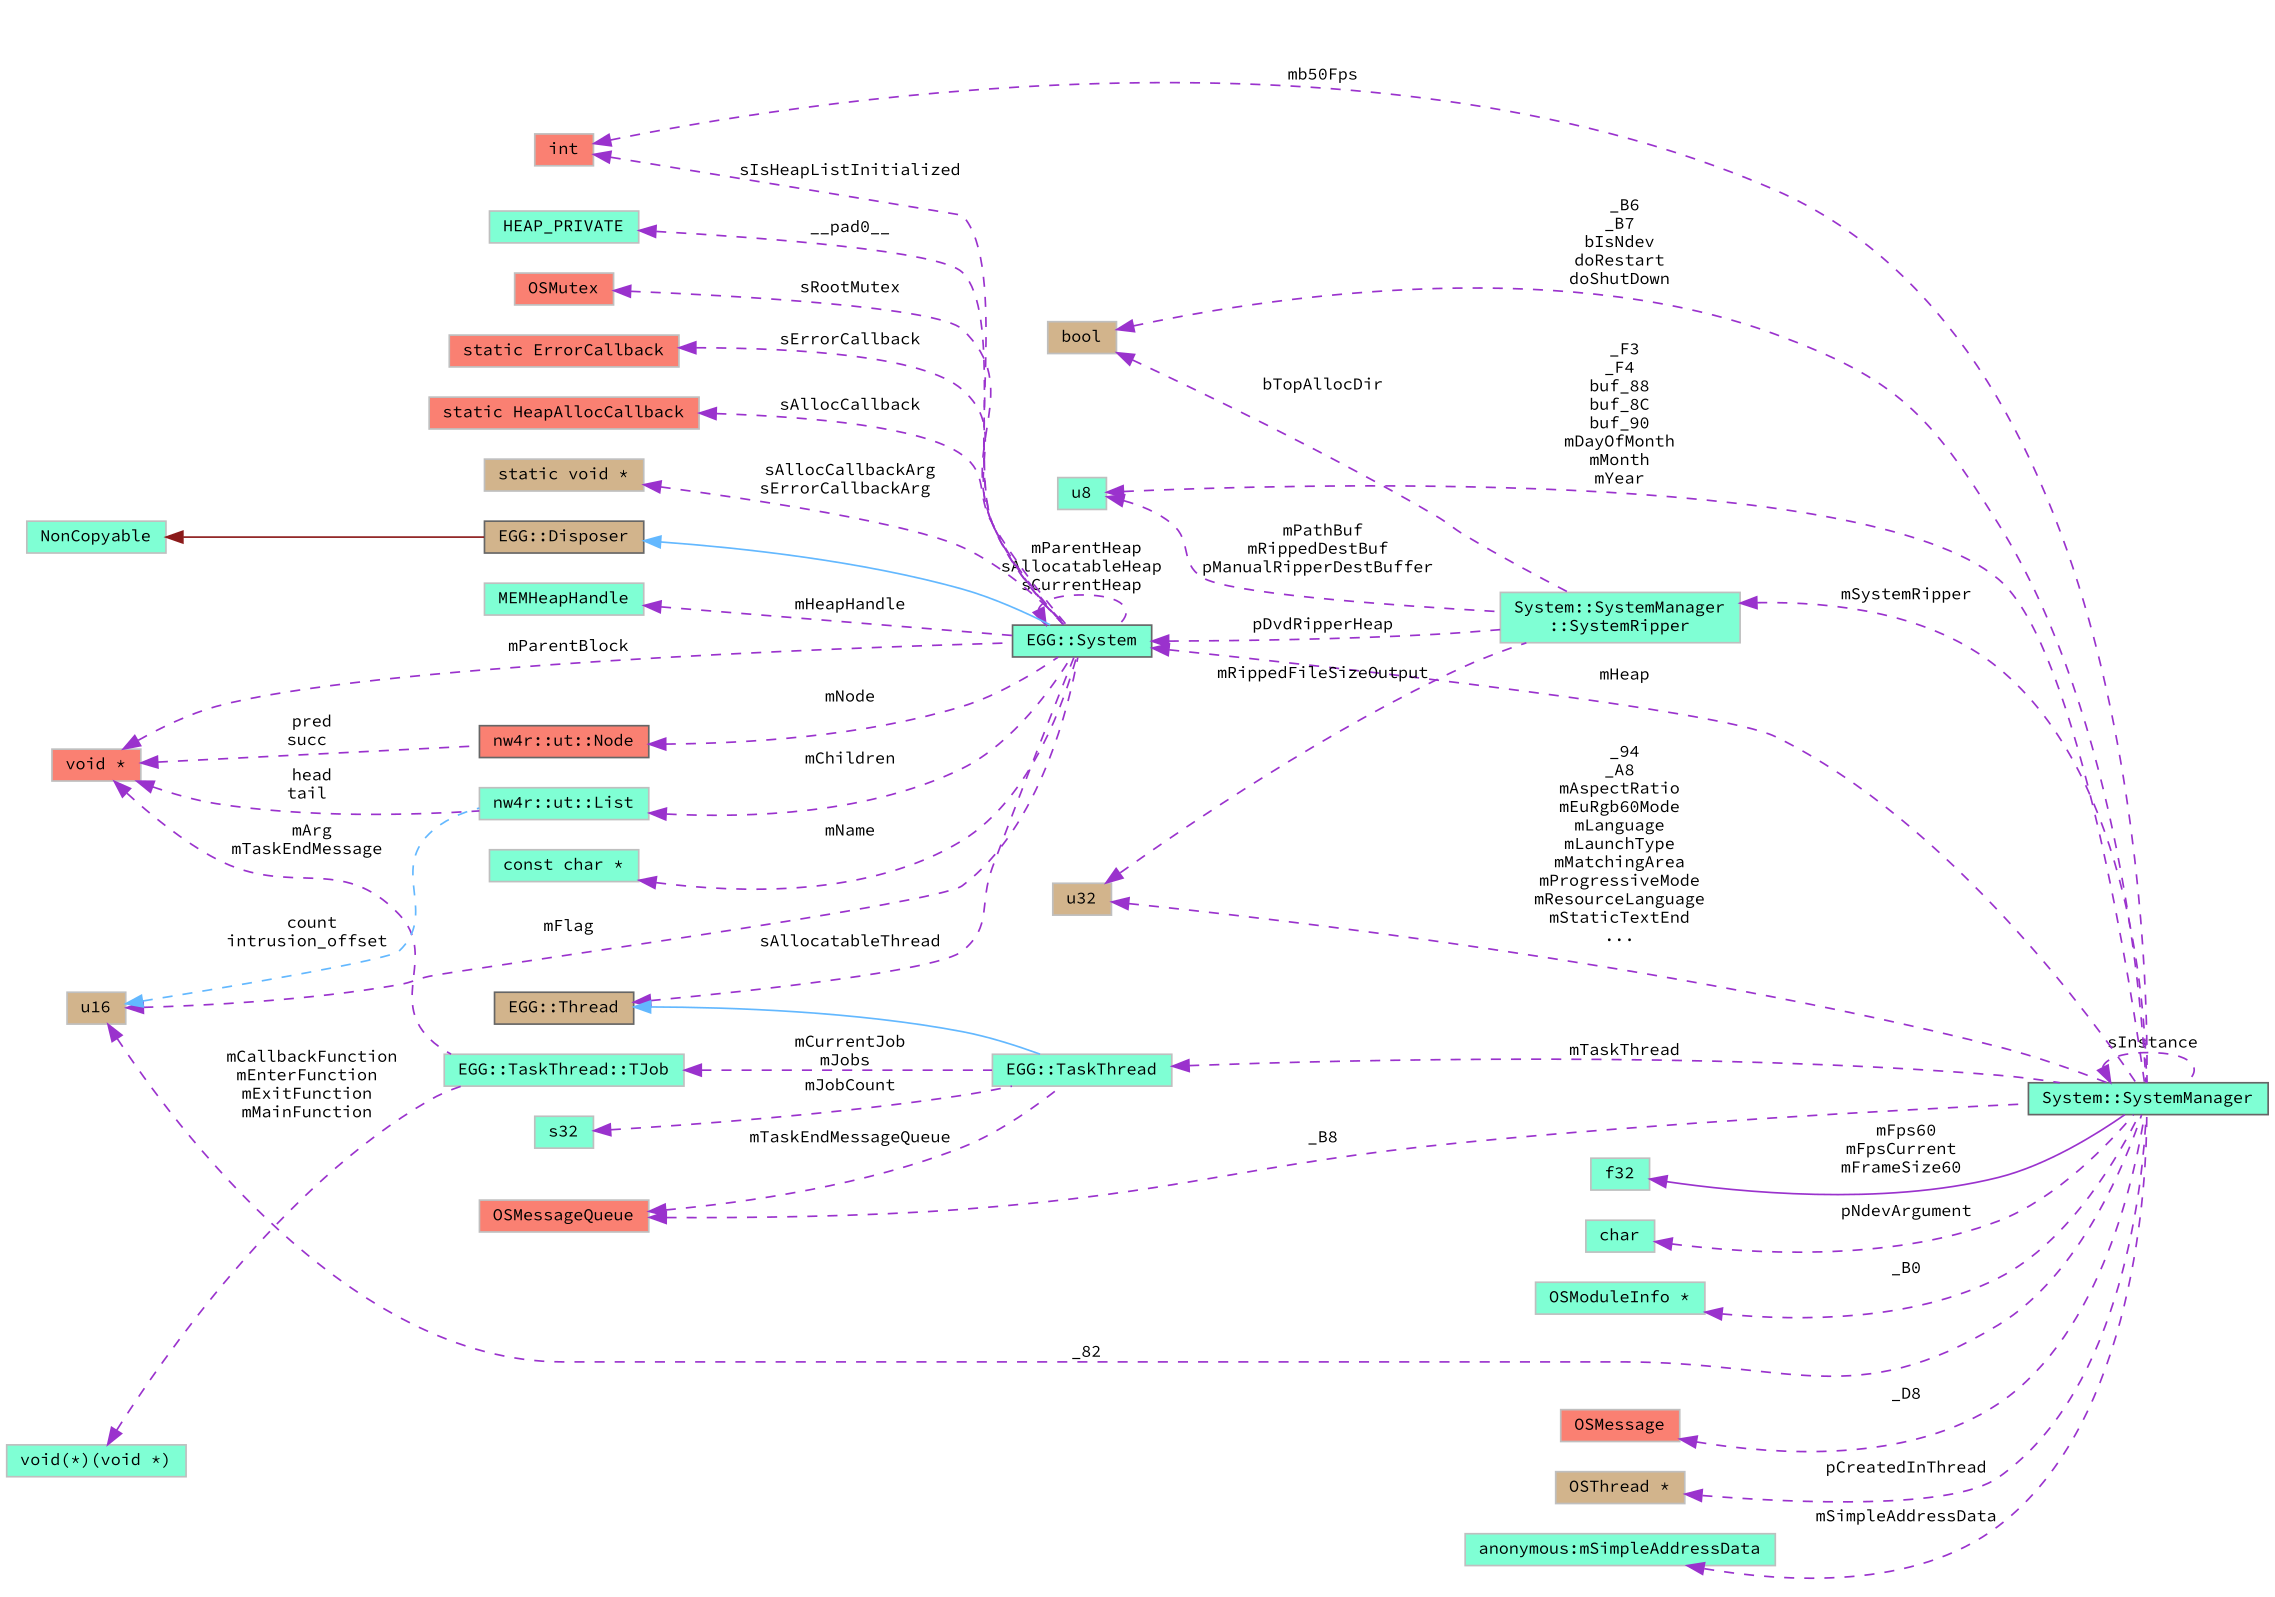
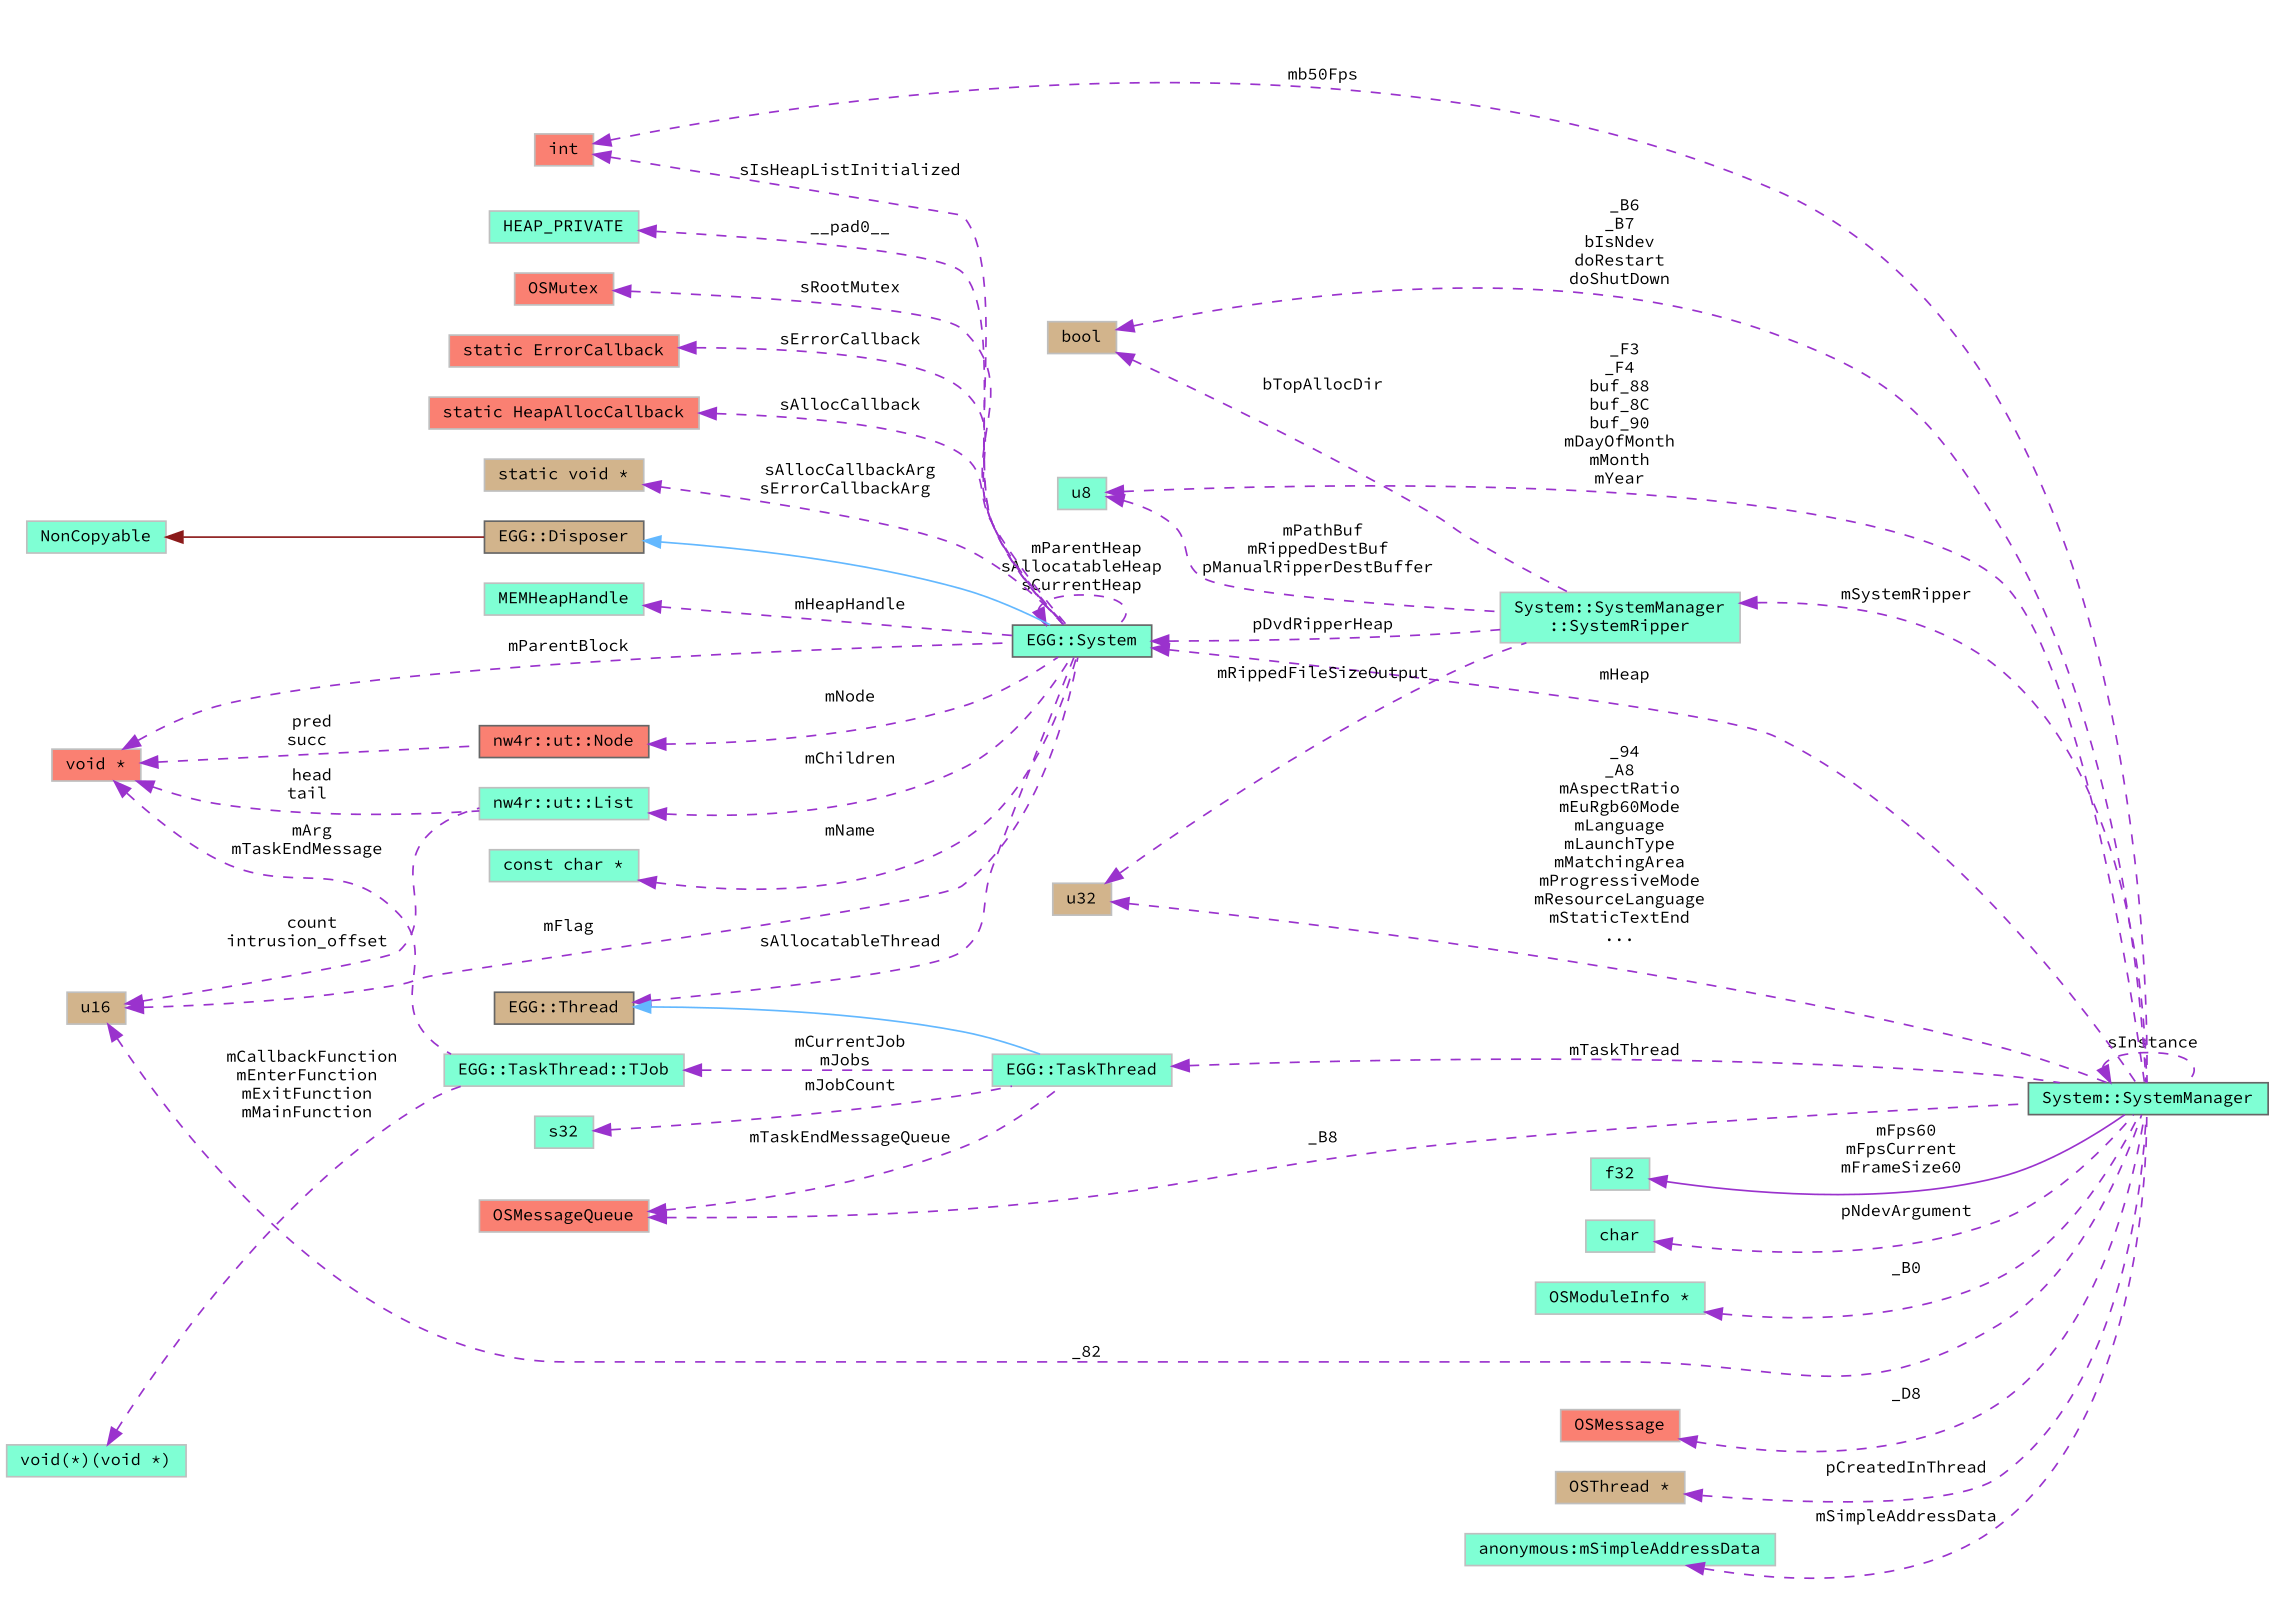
(362, 962) -> (362, 962)
